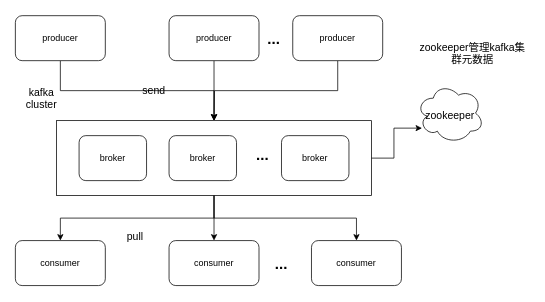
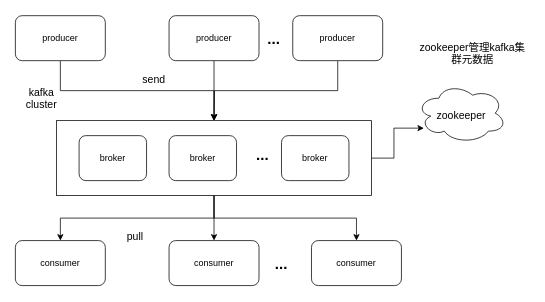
(154, 90) -> (154, 79)
(450, 113) -> (462, 113)
